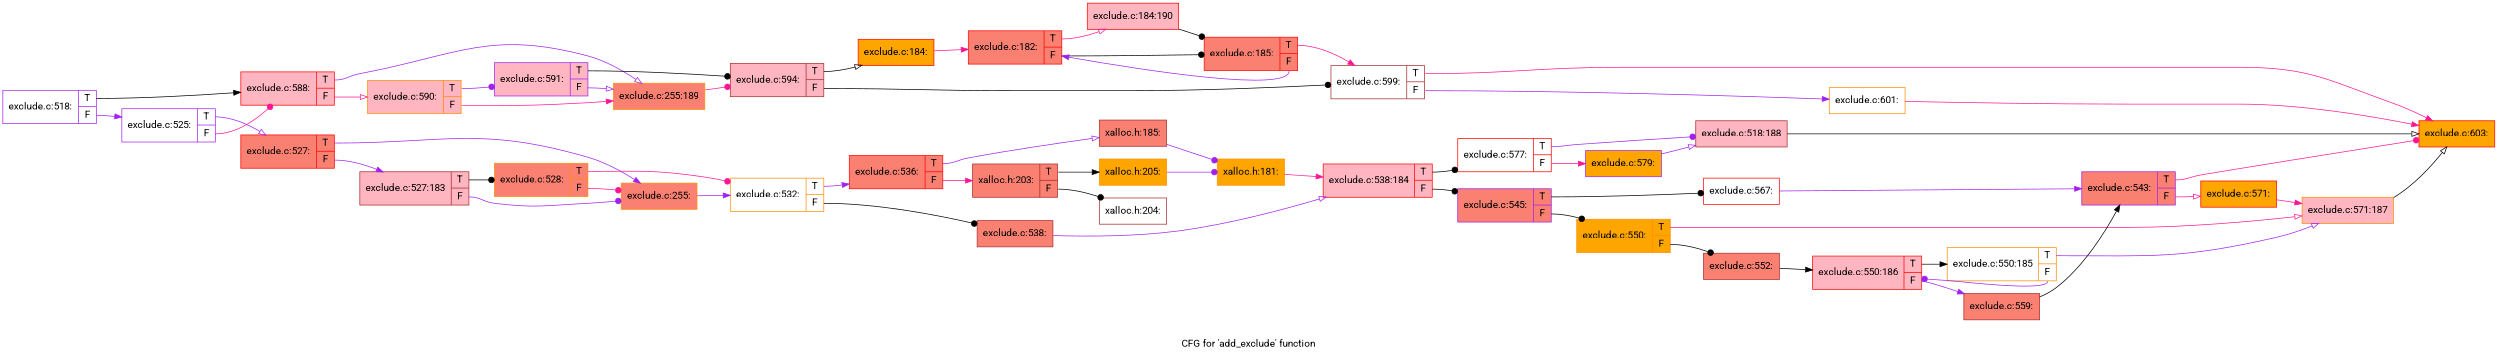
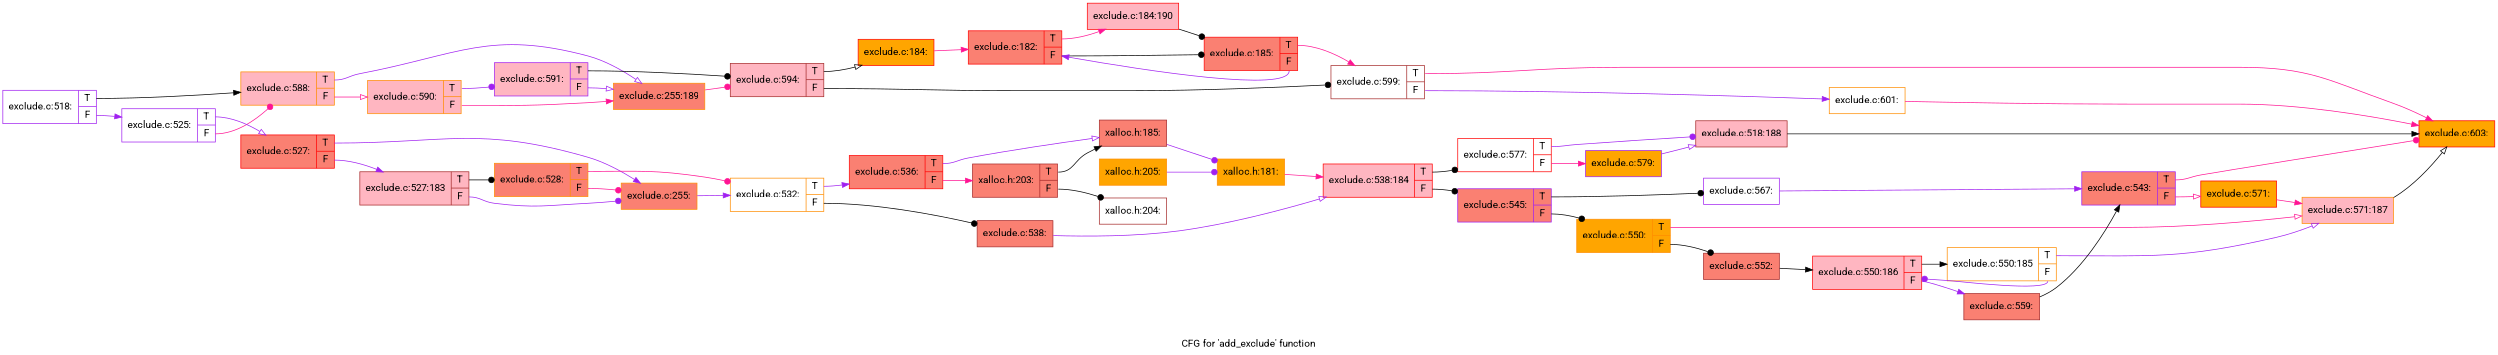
(1081, 37) -> (1081, 37)
(288, 89) -> (288, 89)
(2099, 134) -> (2099, 134)
(1075, 172) -> (1077, 162)
(1741, 191) -> (1741, 191)
